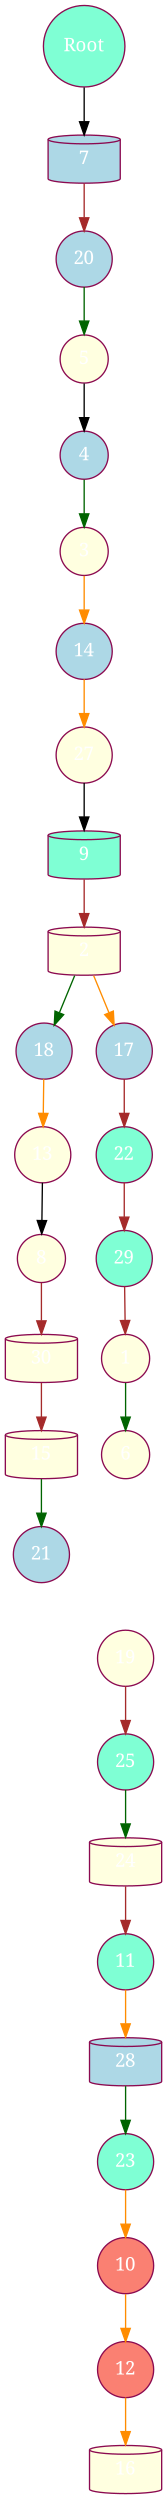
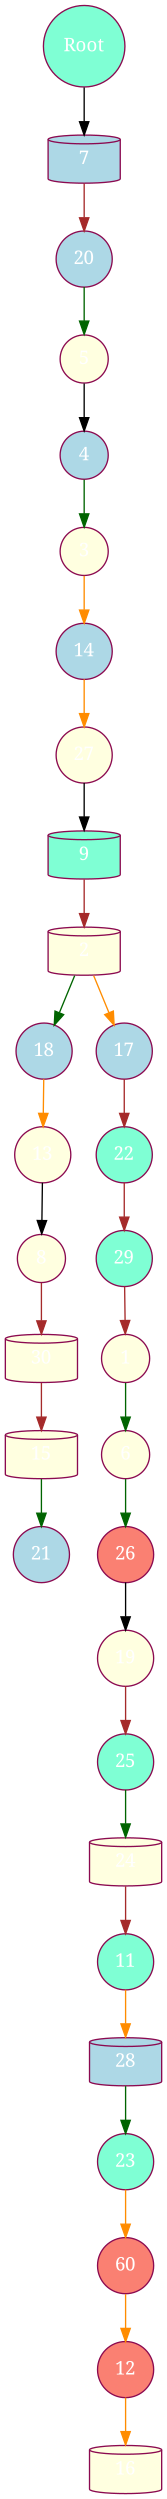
none -> (126, 1555)
(126, 2266) -> (126, 2266)
